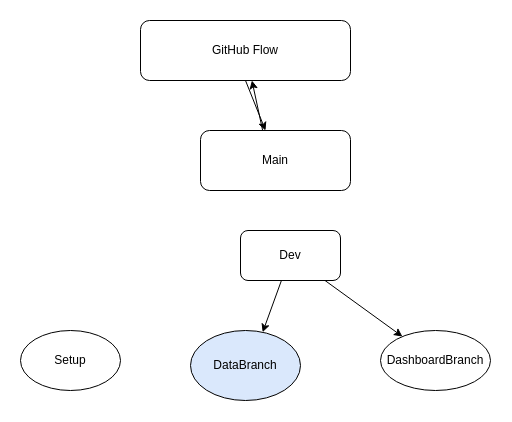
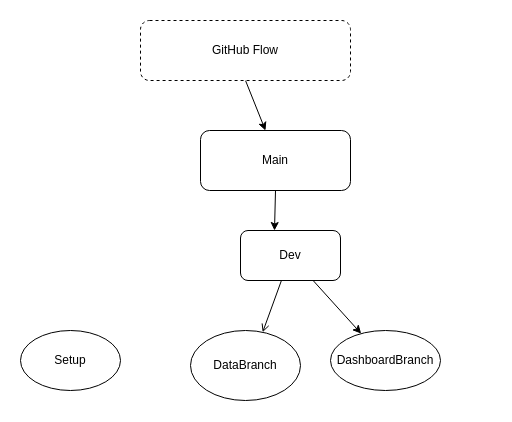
(246, 51) -> (246, 51)
(256, 97) -> (275, 207)
(266, 324) -> (265, 325)
(436, 361) -> (386, 361)
(246, 366) -> (246, 366)
